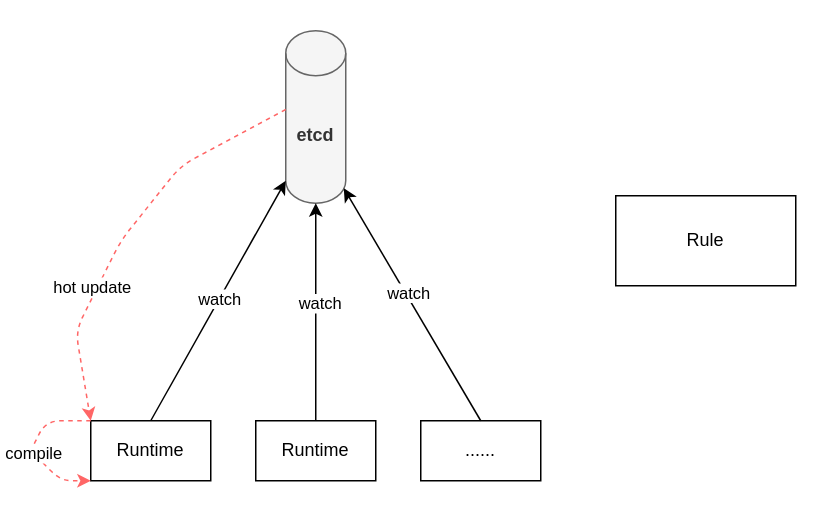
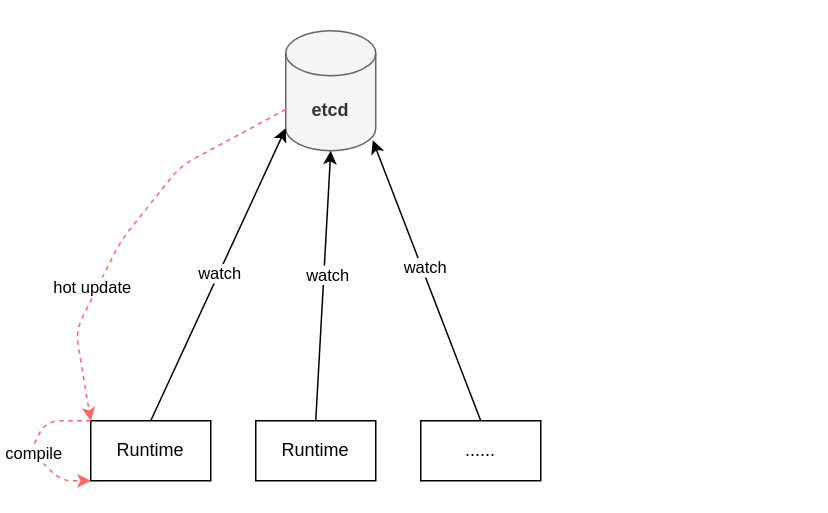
(316, 117) -> (331, 91)
(706, 241) -> none
